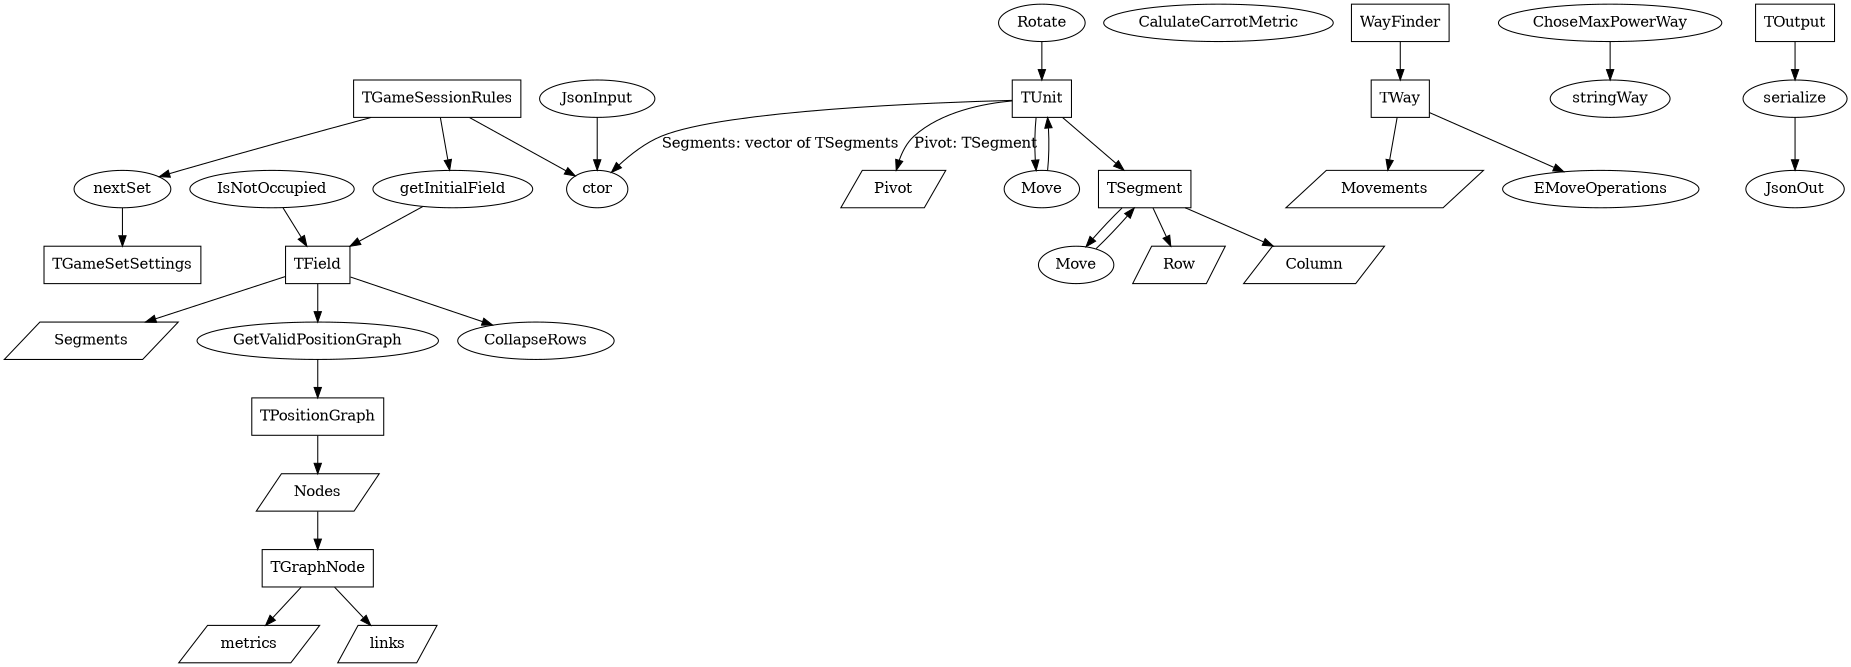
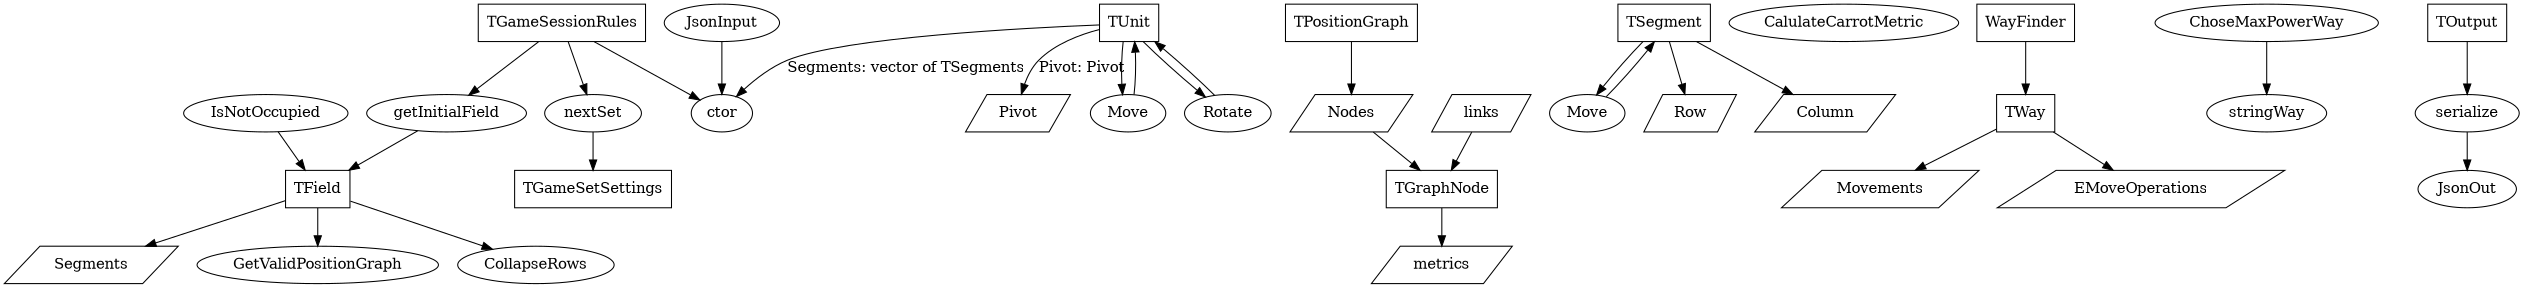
(1089, 140) -> (1170, 66)
(976, 144) -> (1082, 68)
(1601, 189) -> (2141, 189)
(318, 374) -> none
(349, 602) -> (1464, 147)
